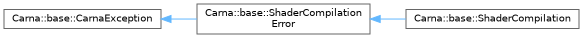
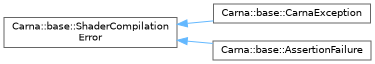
(184, 19) -> (200, 22)
(492, 19) -> (292, 50)
